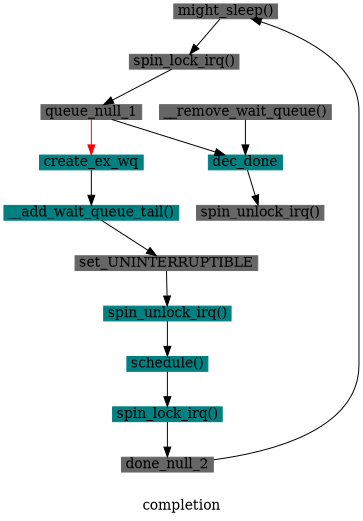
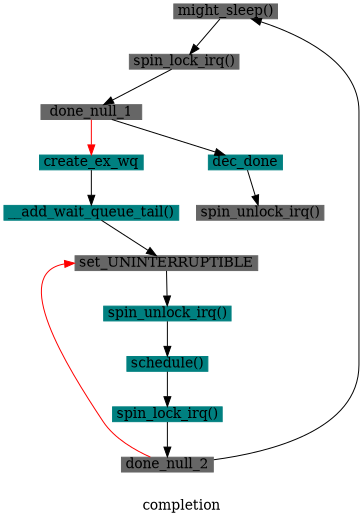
(91, 112) -> (91, 112)
(245, 112) -> none
none -> (70, 368)
